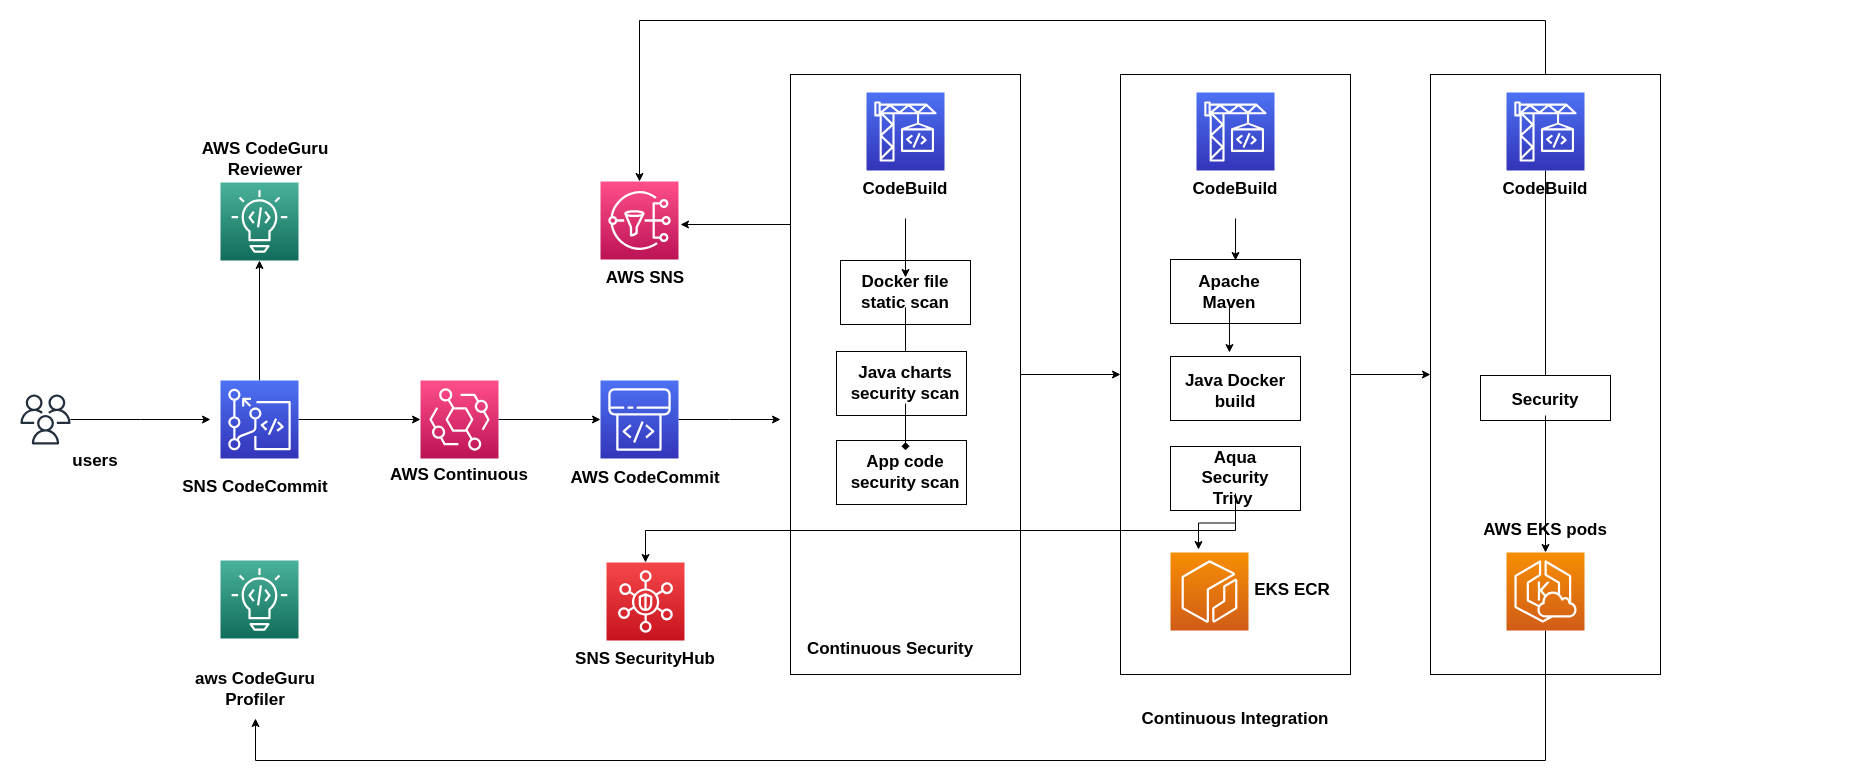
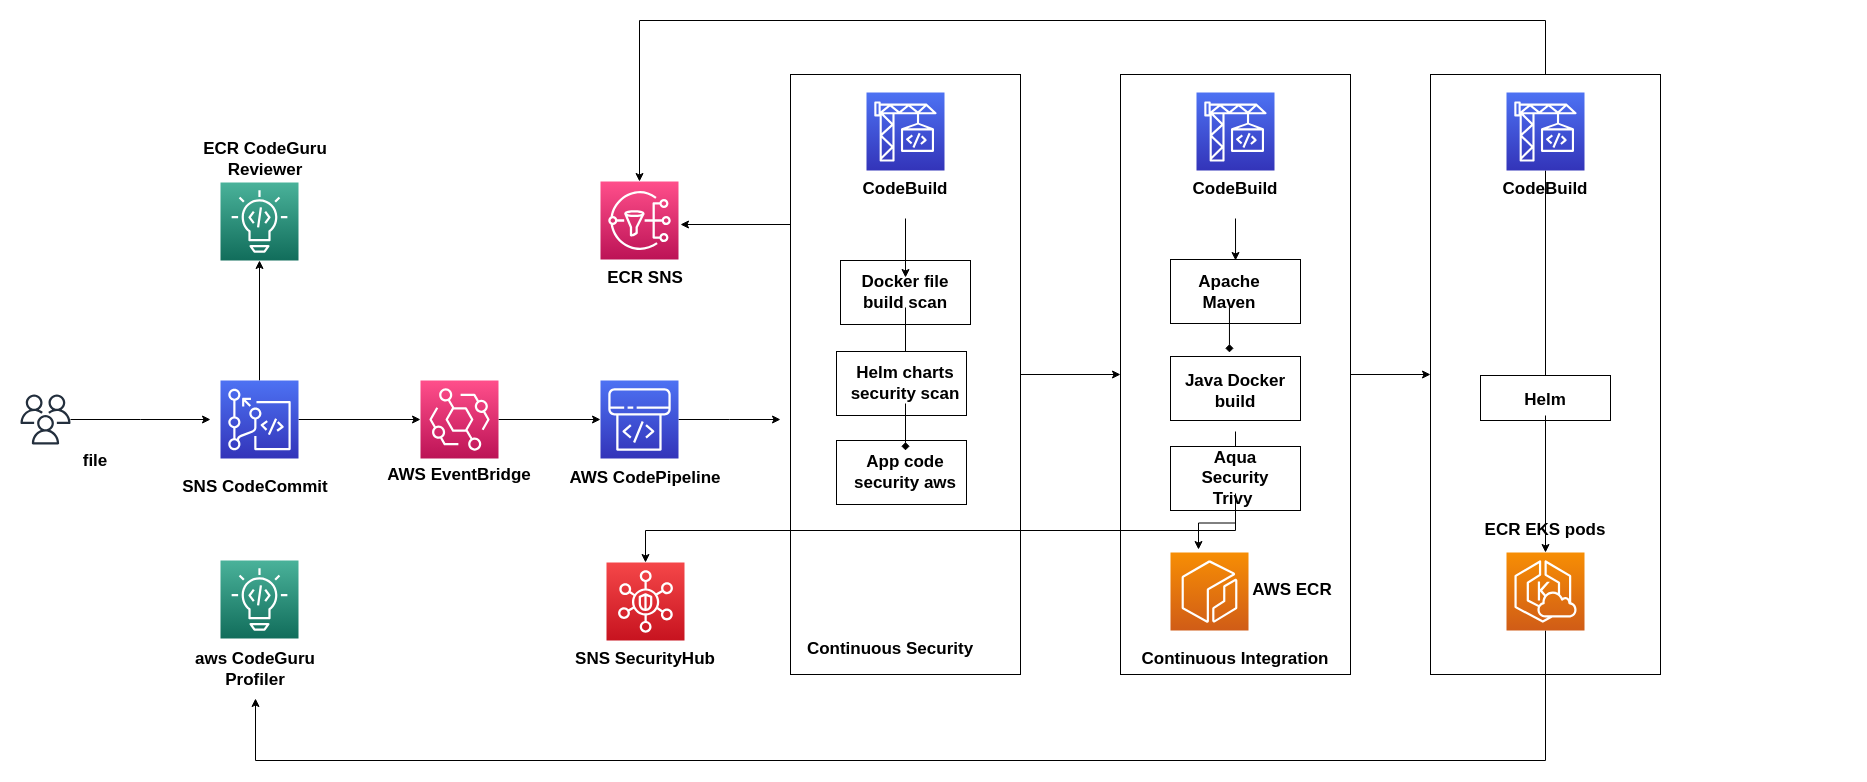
(266, 160) -> (266, 160)
(646, 279) -> (646, 279)
(906, 293) -> (906, 293)
(1229, 344) -> (1229, 344)
(906, 384) -> (906, 384)
(1546, 401) -> (1546, 401)
none -> (1236, 439)
(96, 462) -> (96, 462)
(906, 473) -> (906, 473)
(460, 476) -> (460, 476)
(646, 479) -> (646, 479)
(1546, 531) -> (1546, 531)
(1293, 591) -> (1293, 591)
(256, 690) -> (256, 670)
(1236, 720) -> (1236, 660)
